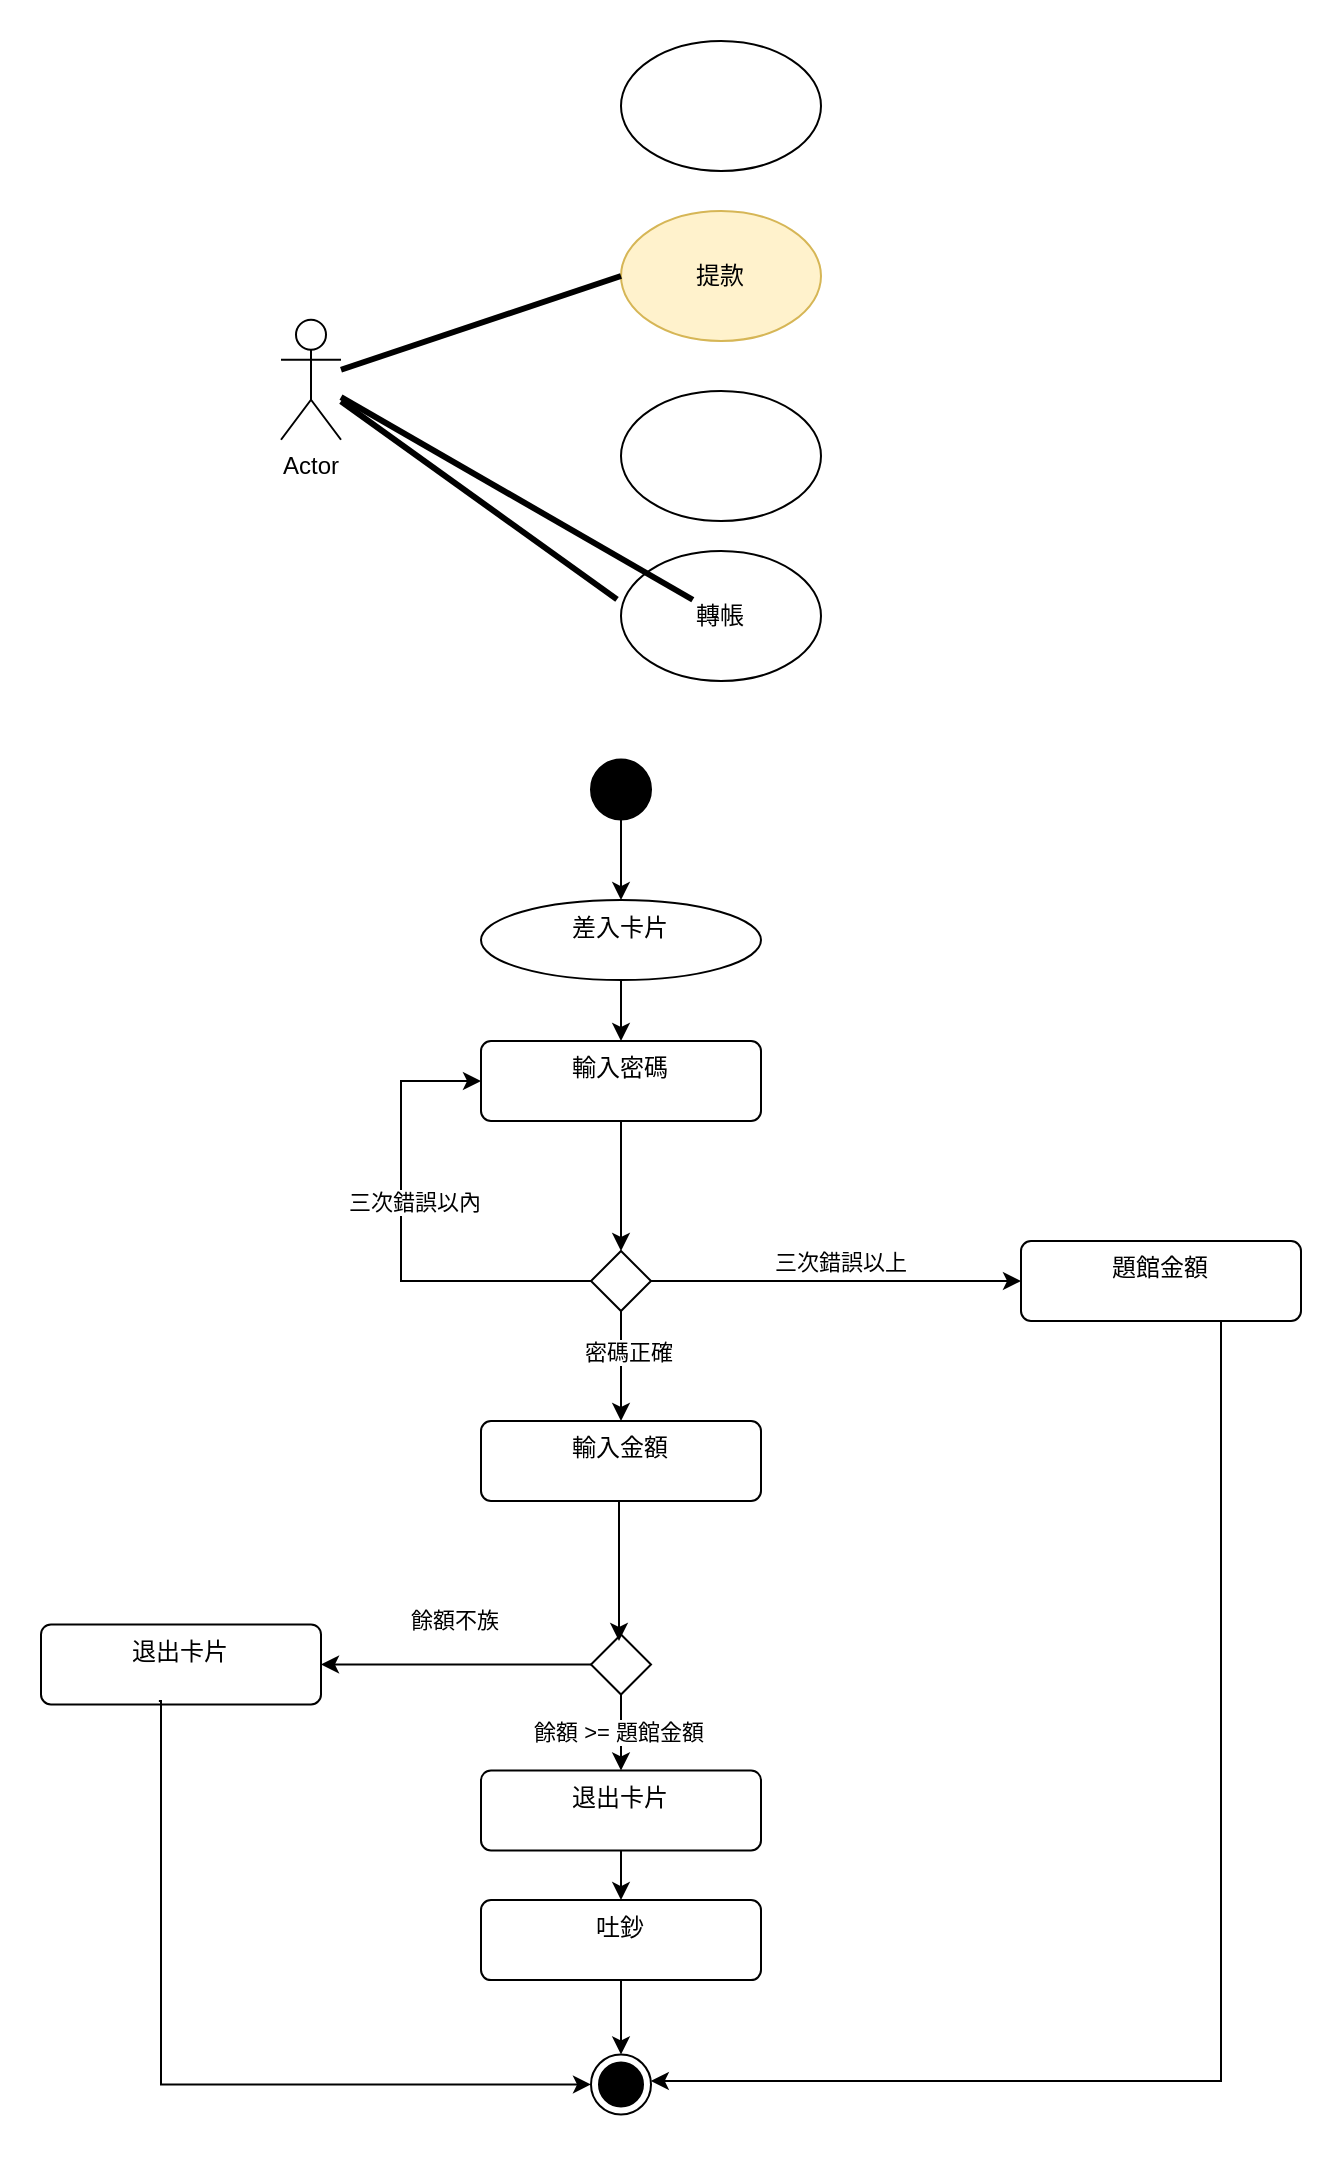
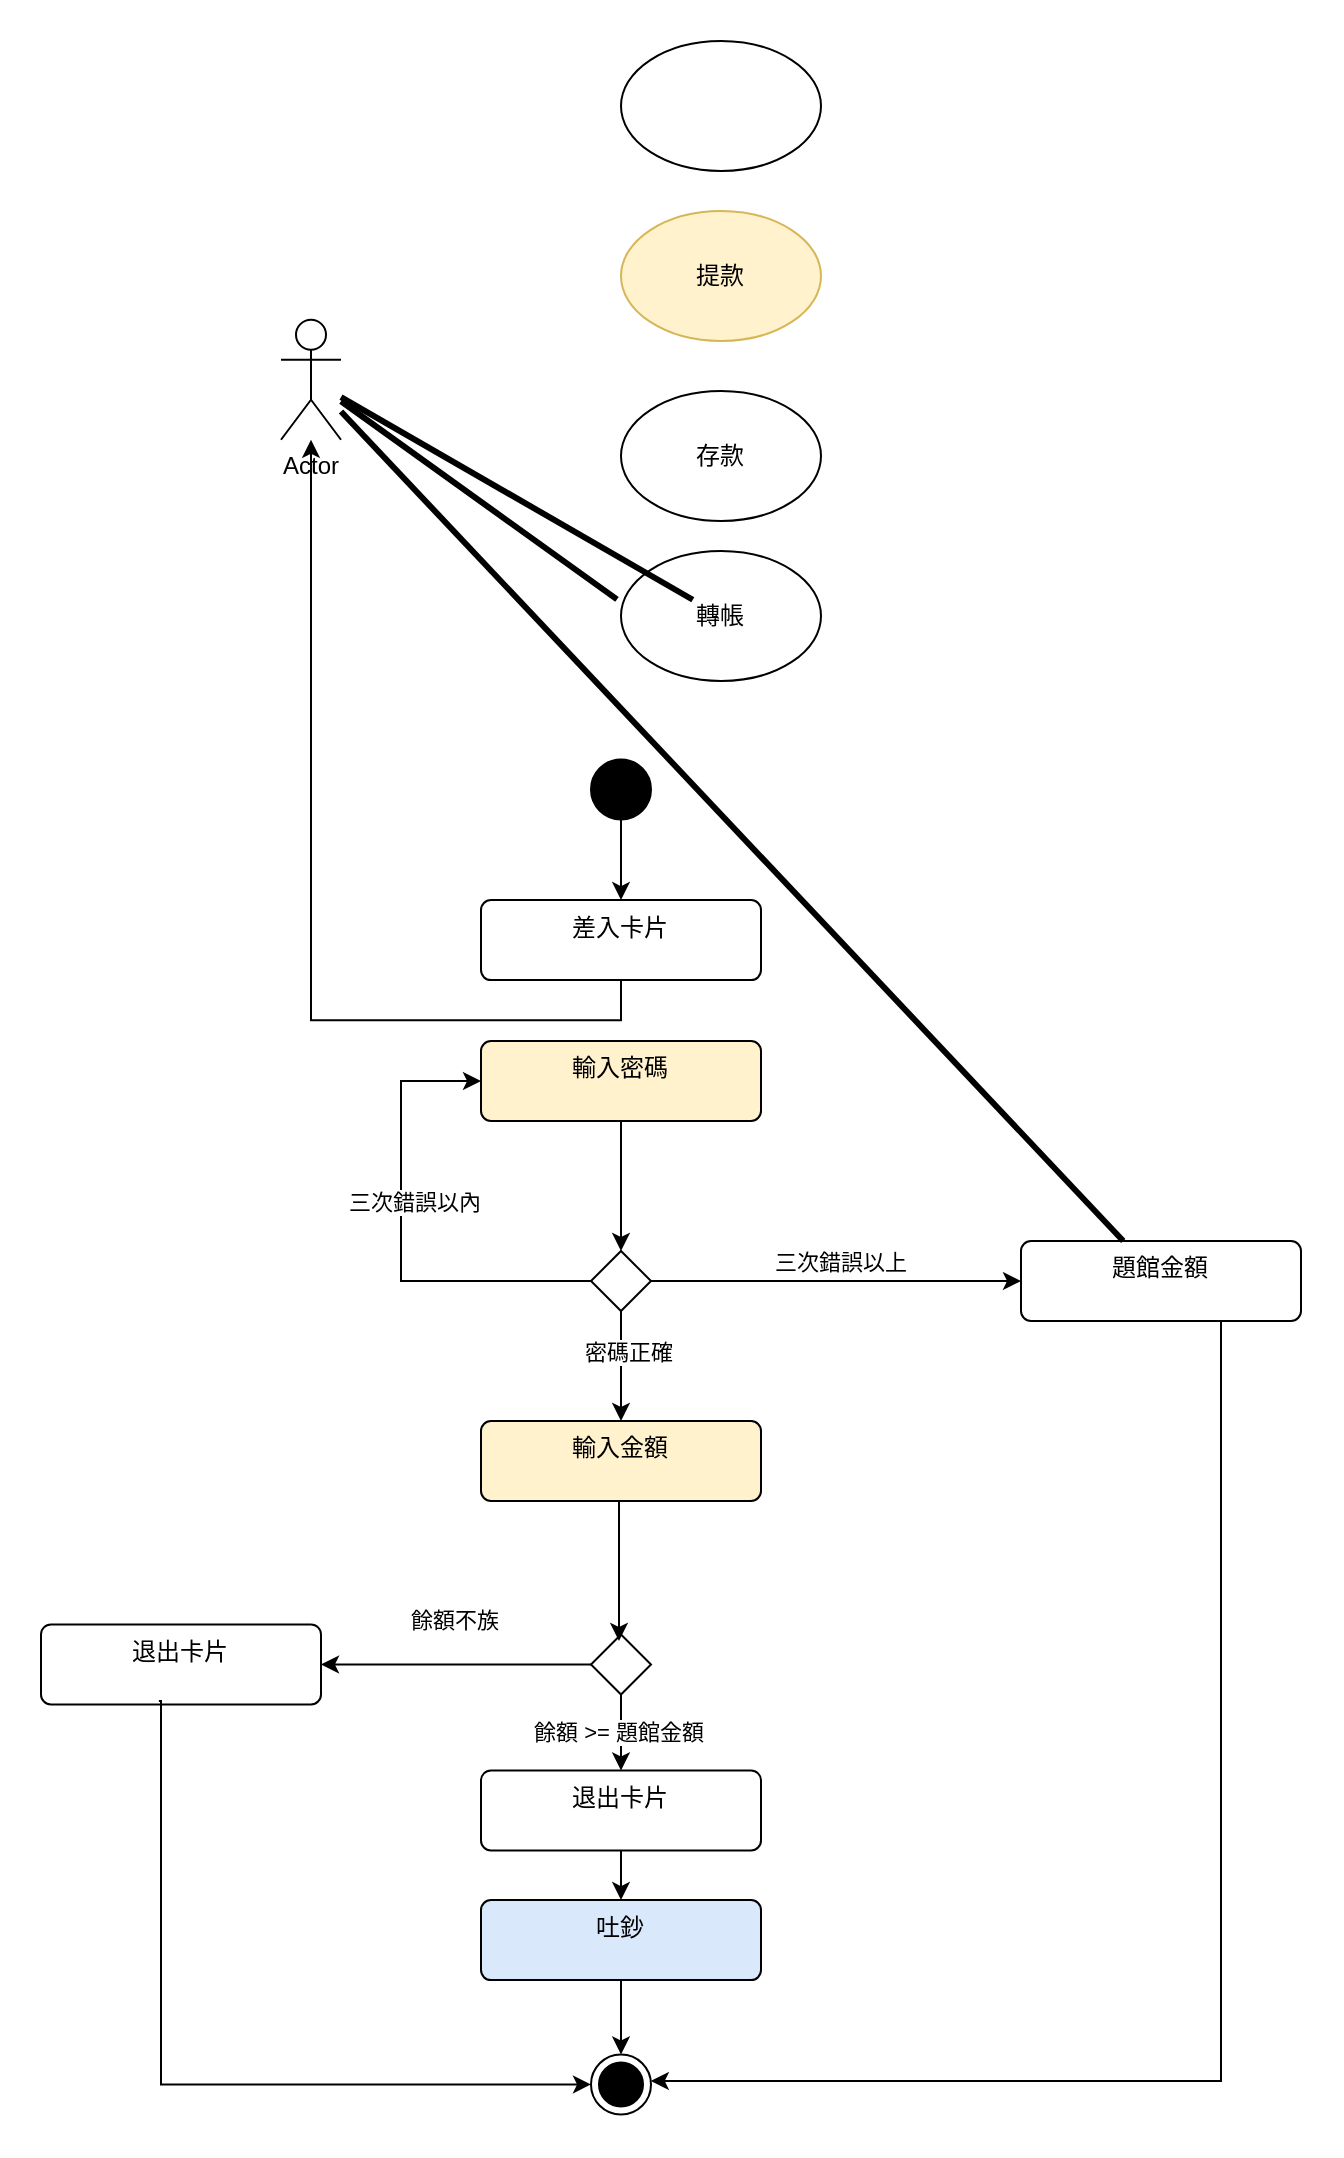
(481, 323) -> (732, 826)
none -> (721, 456)
(621, 940) -> (621, 940)
(621, 1022) -> (311, 893)
(621, 1081) -> (621, 1081)
(621, 1461) -> (621, 1461)
(621, 1940) -> (621, 1940)
